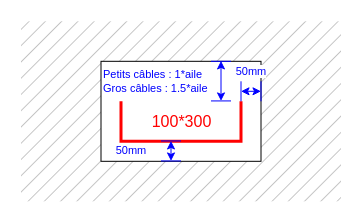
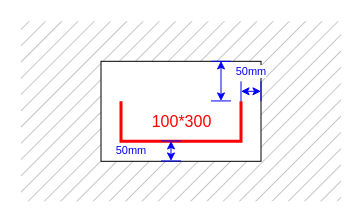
(161, 81) -> none
